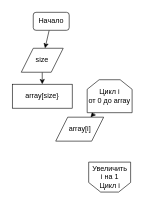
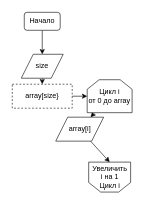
(51, 21) -> (42, 21)
(42, 60) -> (42, 66)
(42, 96) -> (42, 96)
none -> (81, 96)
none -> (98, 149)
